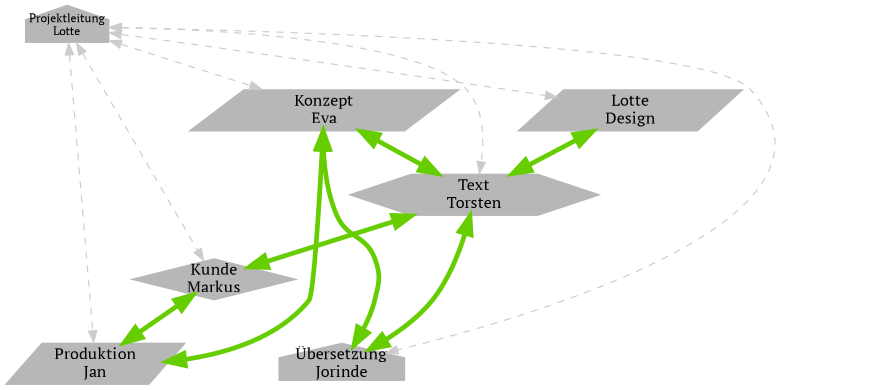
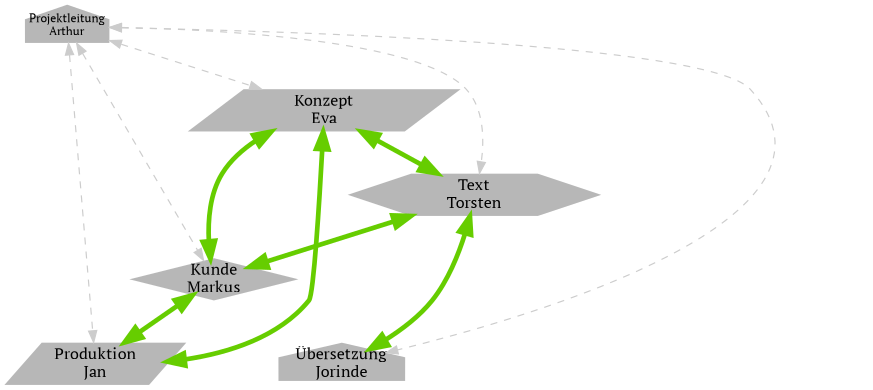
(67, 26) -> (67, 26)
(631, 110) -> none
(363, 242) -> (217, 183)
